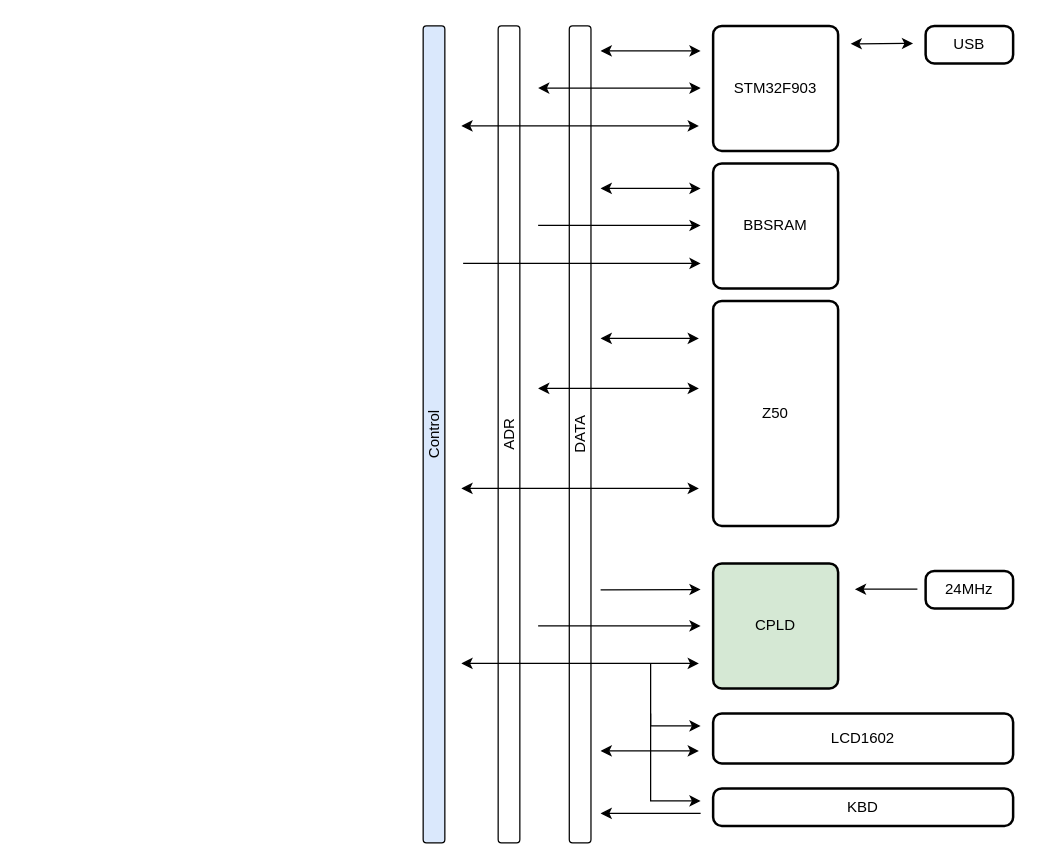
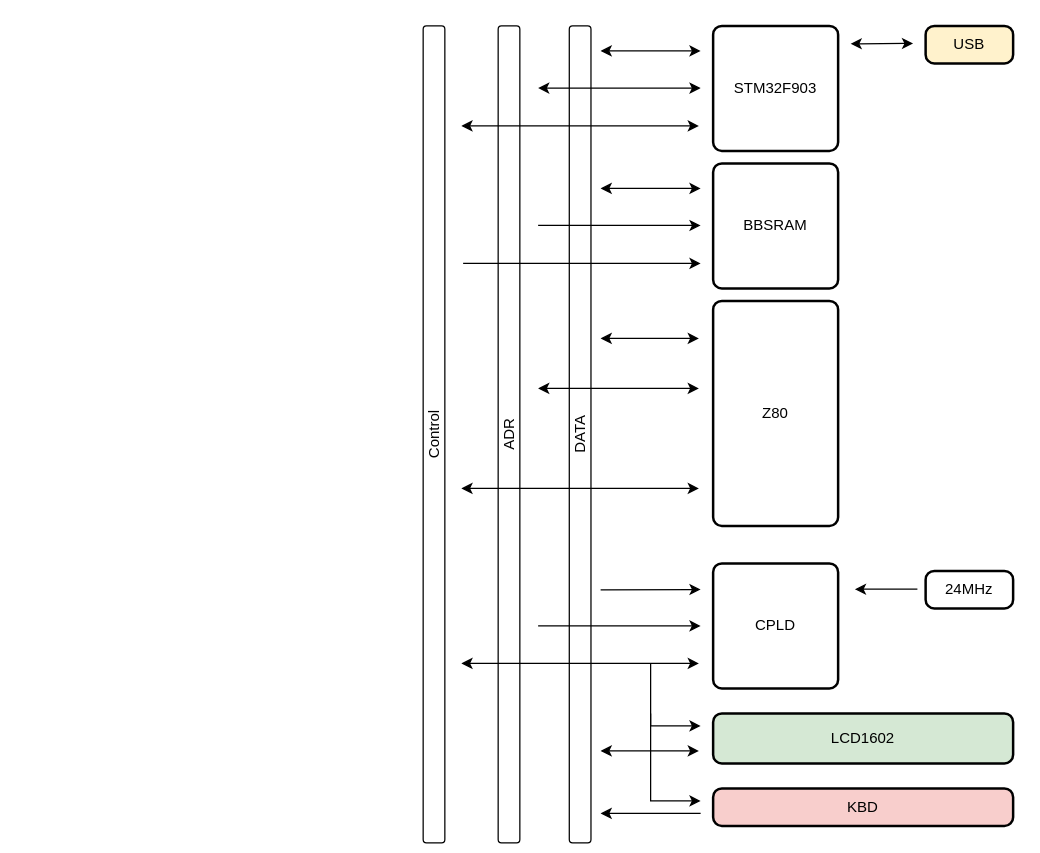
(969, 44) -> (969, 44)
(776, 413) -> (776, 413)
(434, 434) -> (434, 434)
(776, 626) -> (776, 626)
(863, 738) -> (863, 738)
(863, 807) -> (863, 807)
